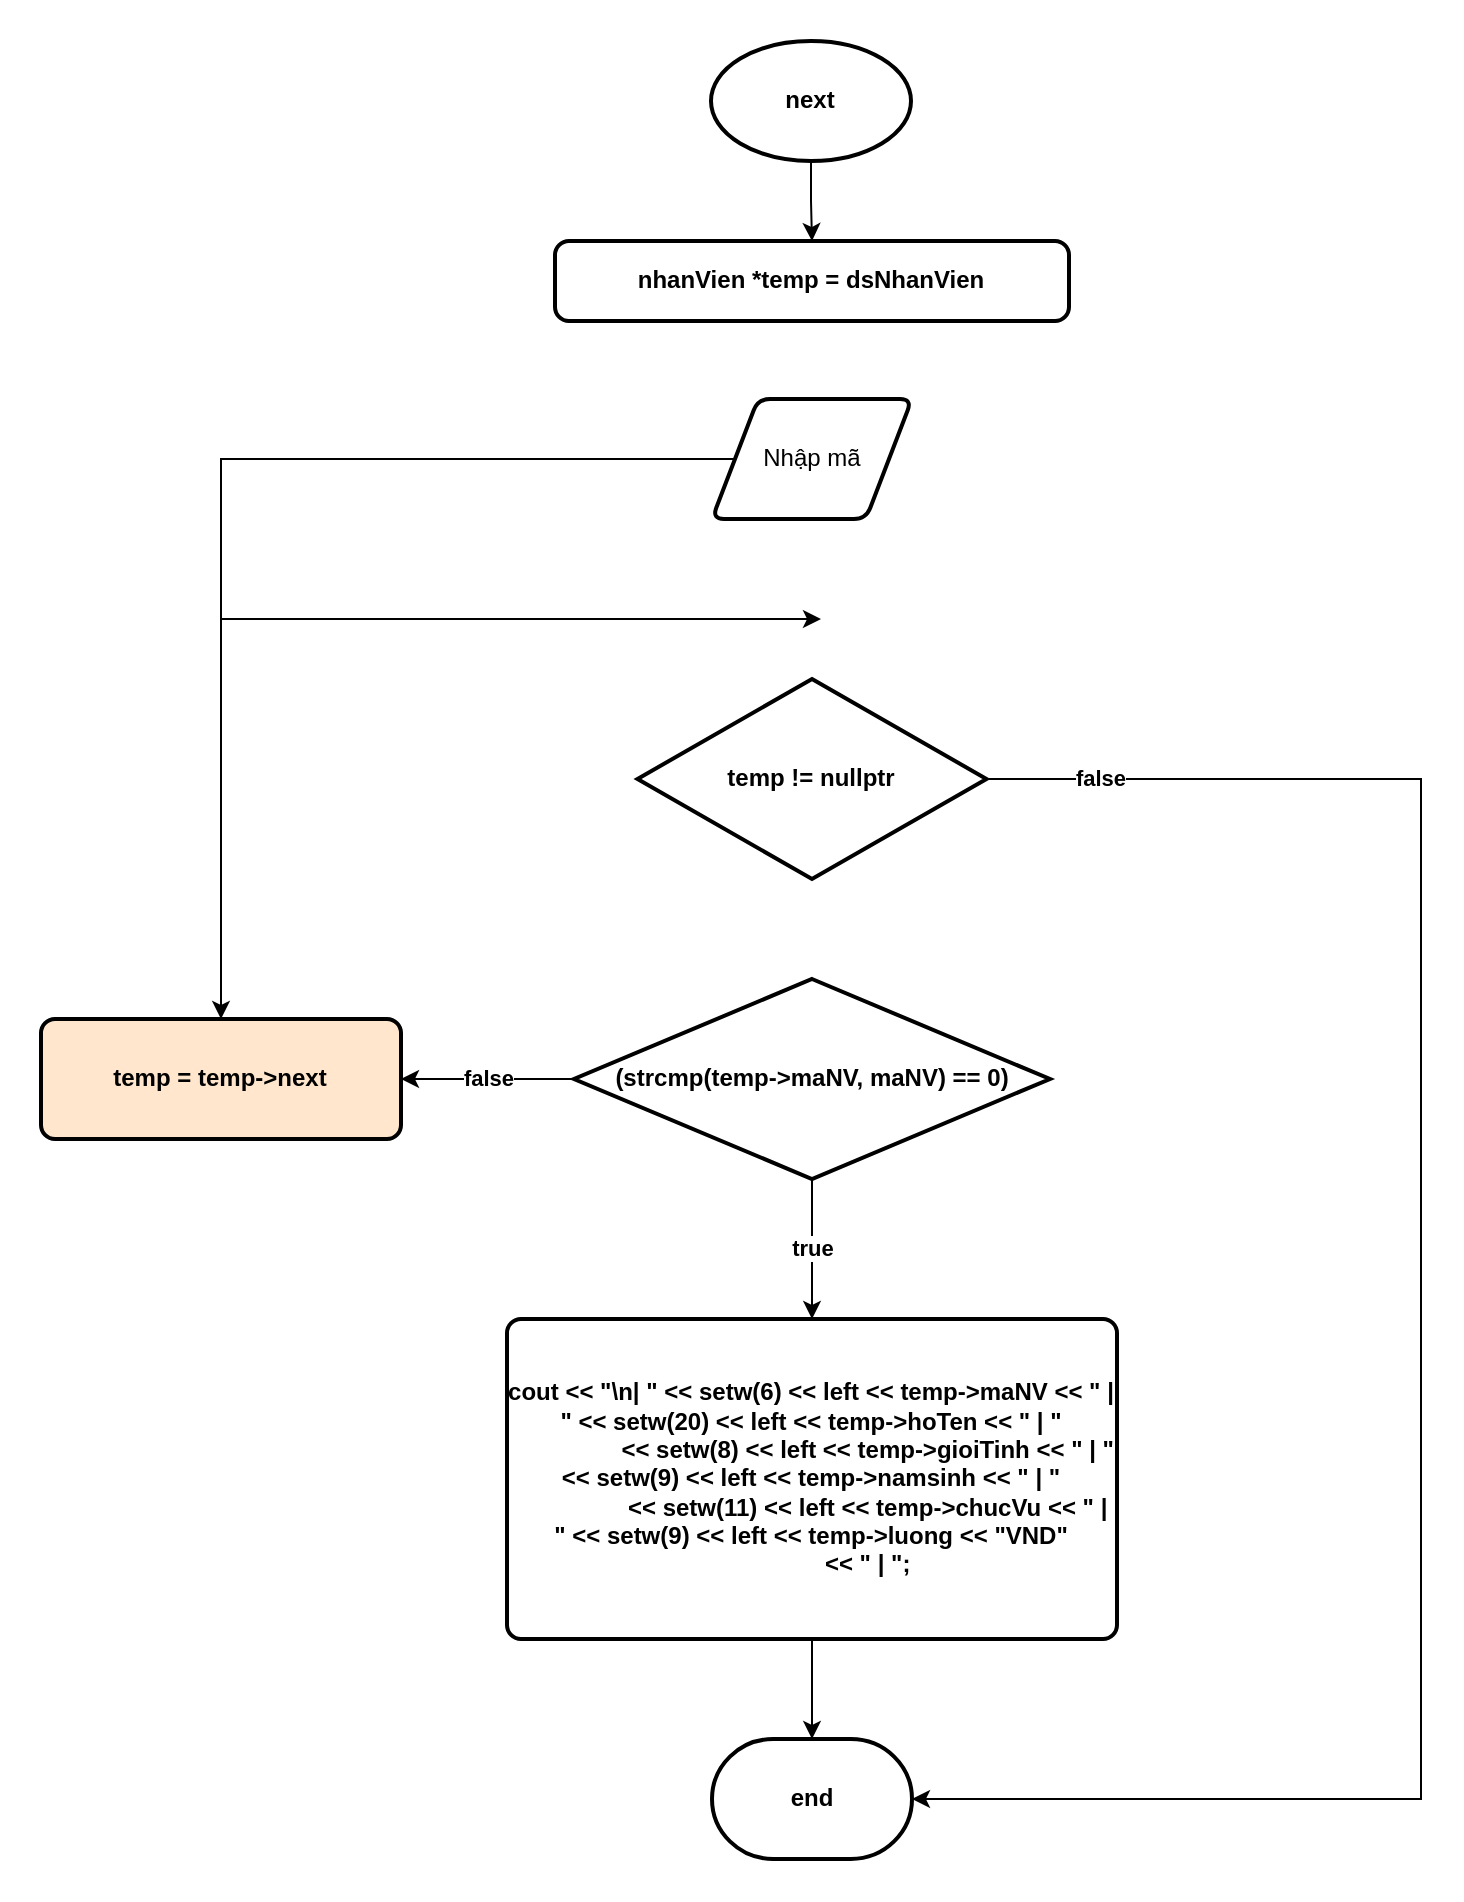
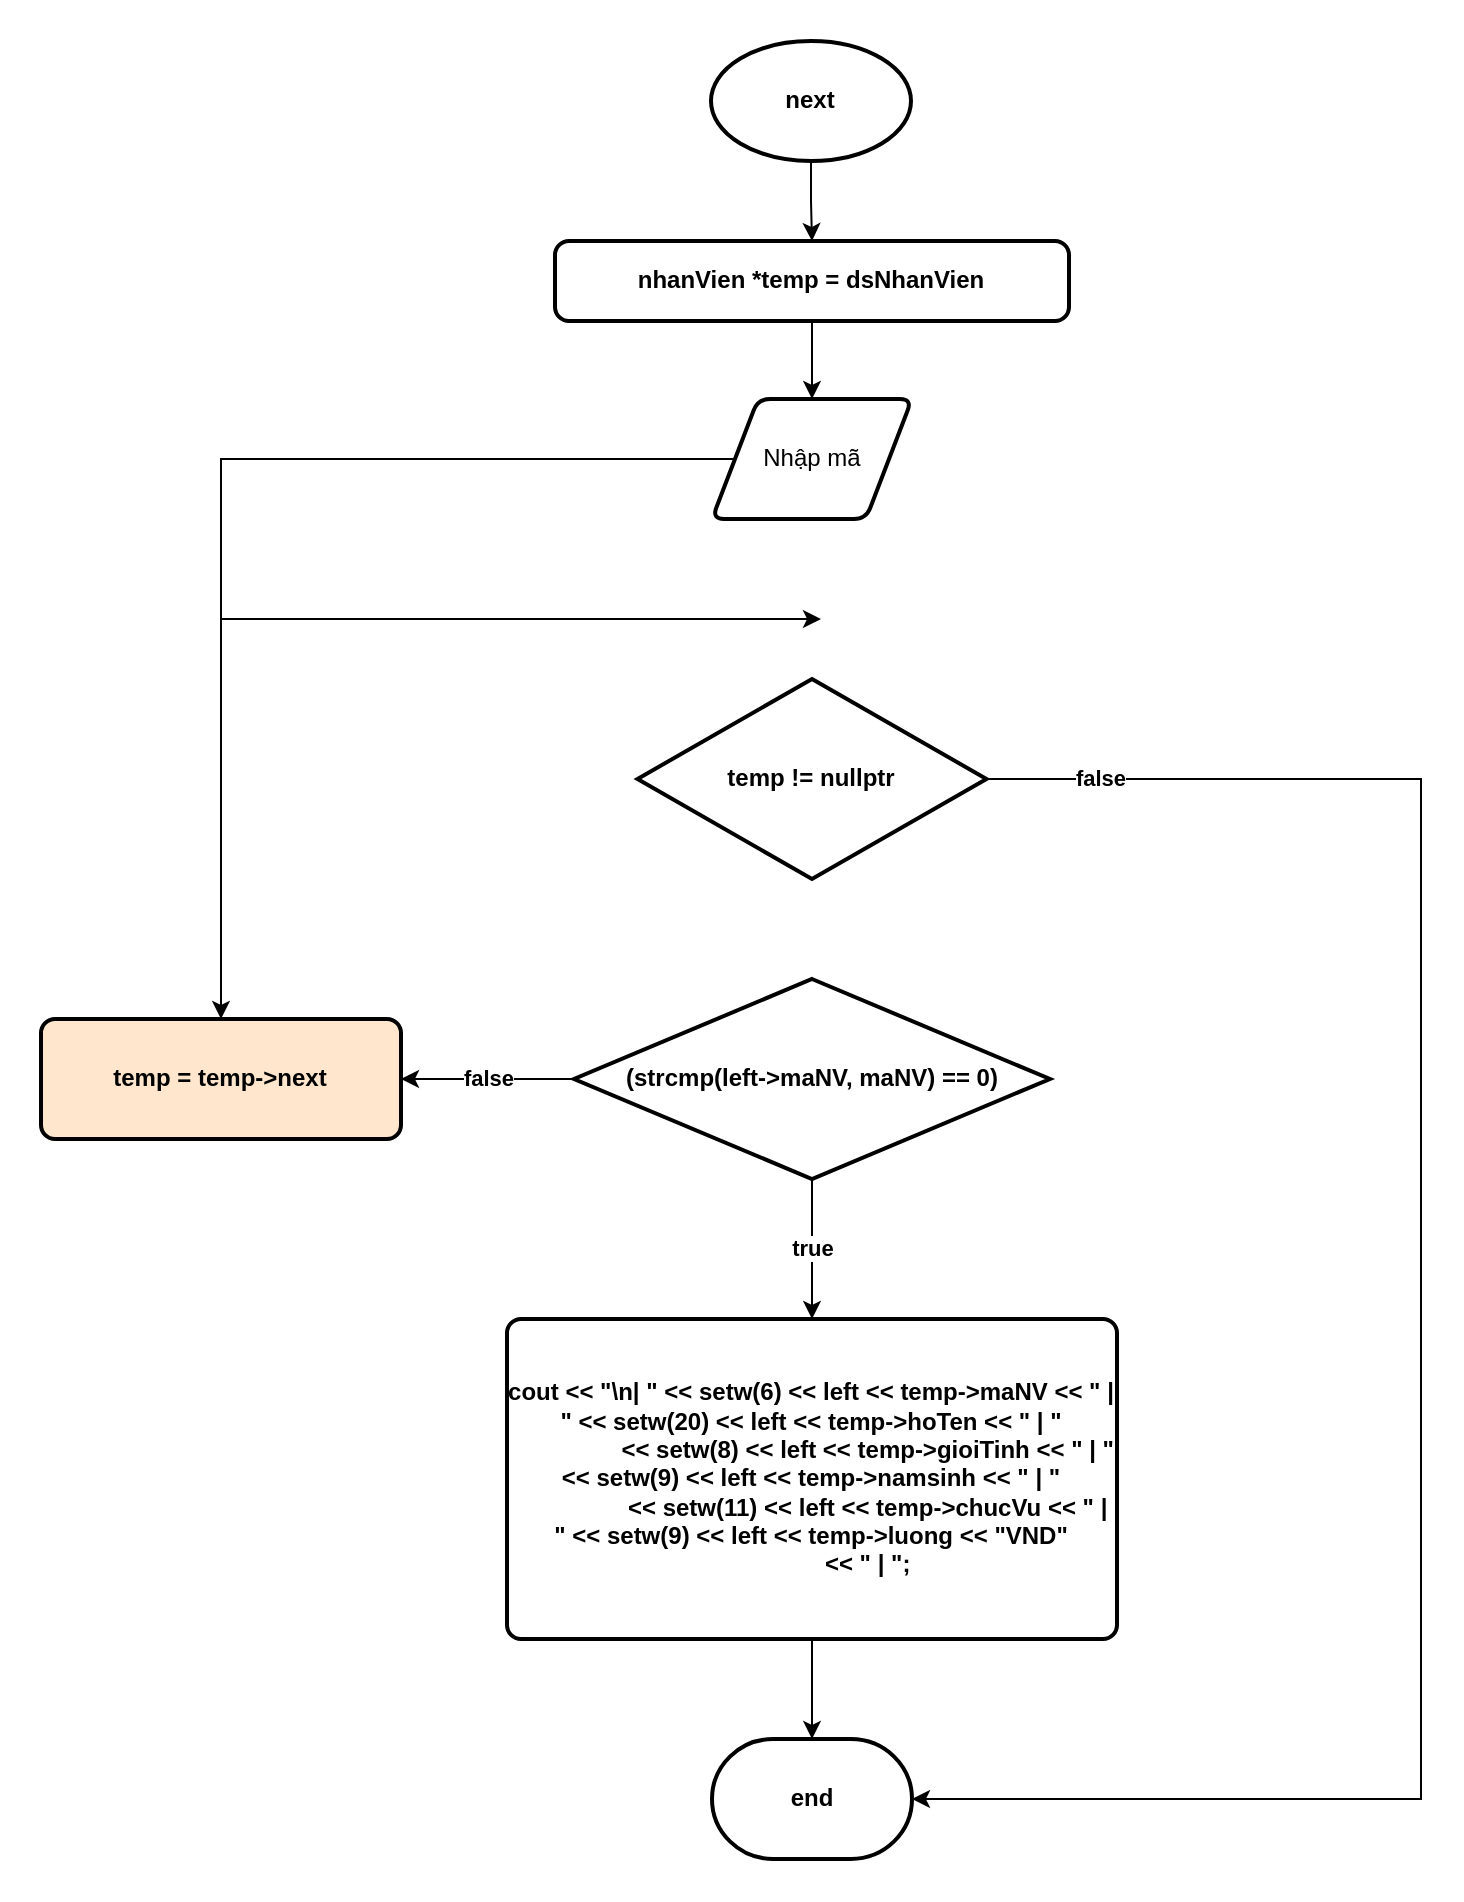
none -> (812, 355)
(813, 1079) -> (813, 1079)
